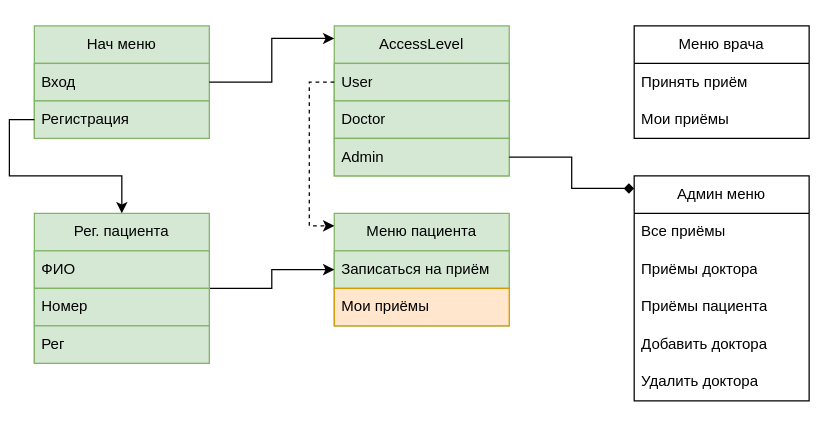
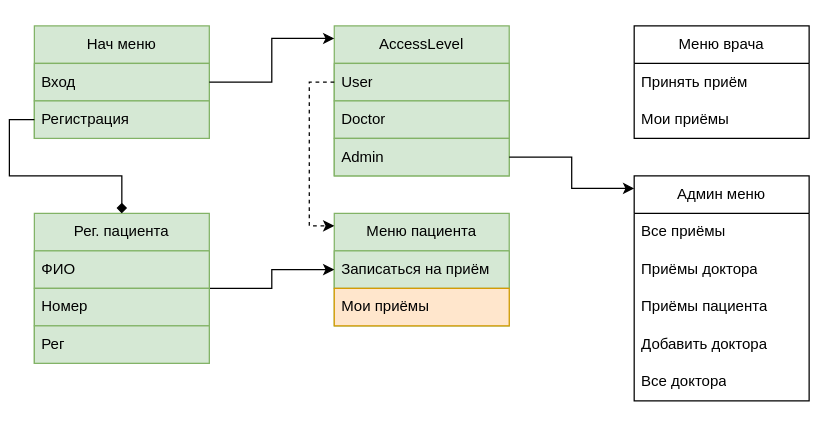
(623, 188) -> (624, 188)
(122, 203) -> (122, 202)
(703, 382) -> (686, 382)
